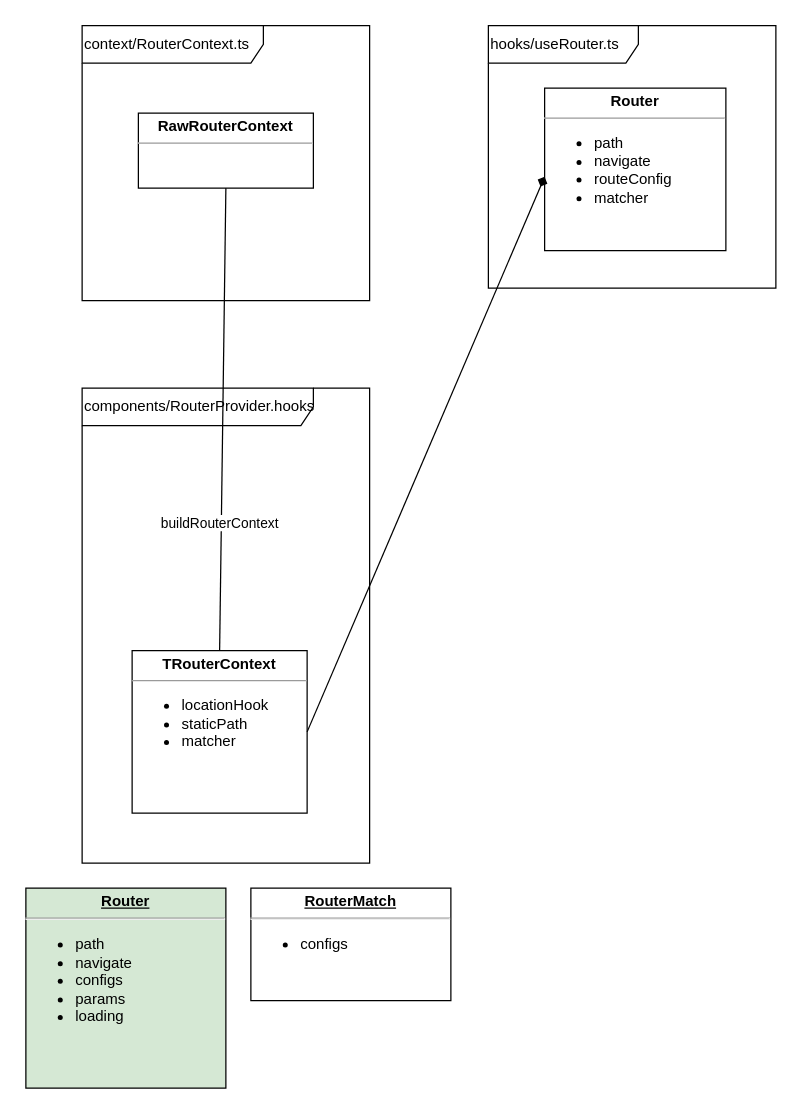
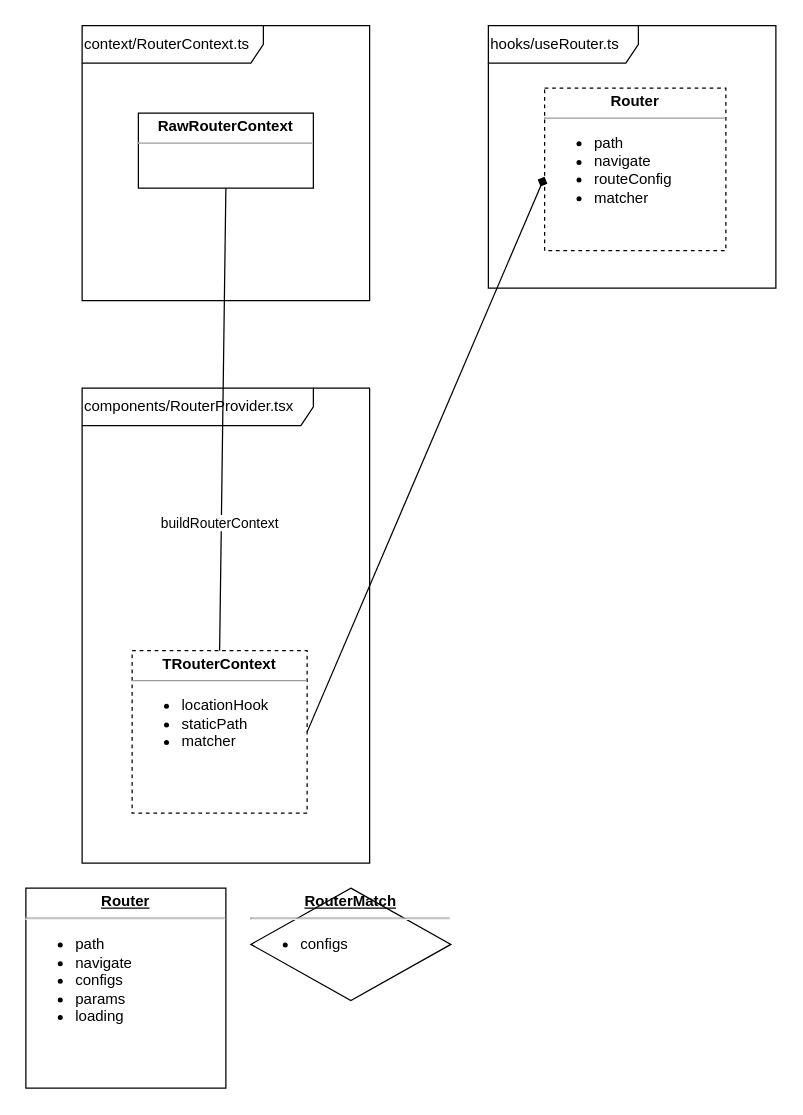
(635, 169) -> (635, 169)
(199, 407) -> (199, 407)
(219, 732) -> (219, 732)
(351, 944) -> (351, 944)
(126, 988) -> (126, 988)
